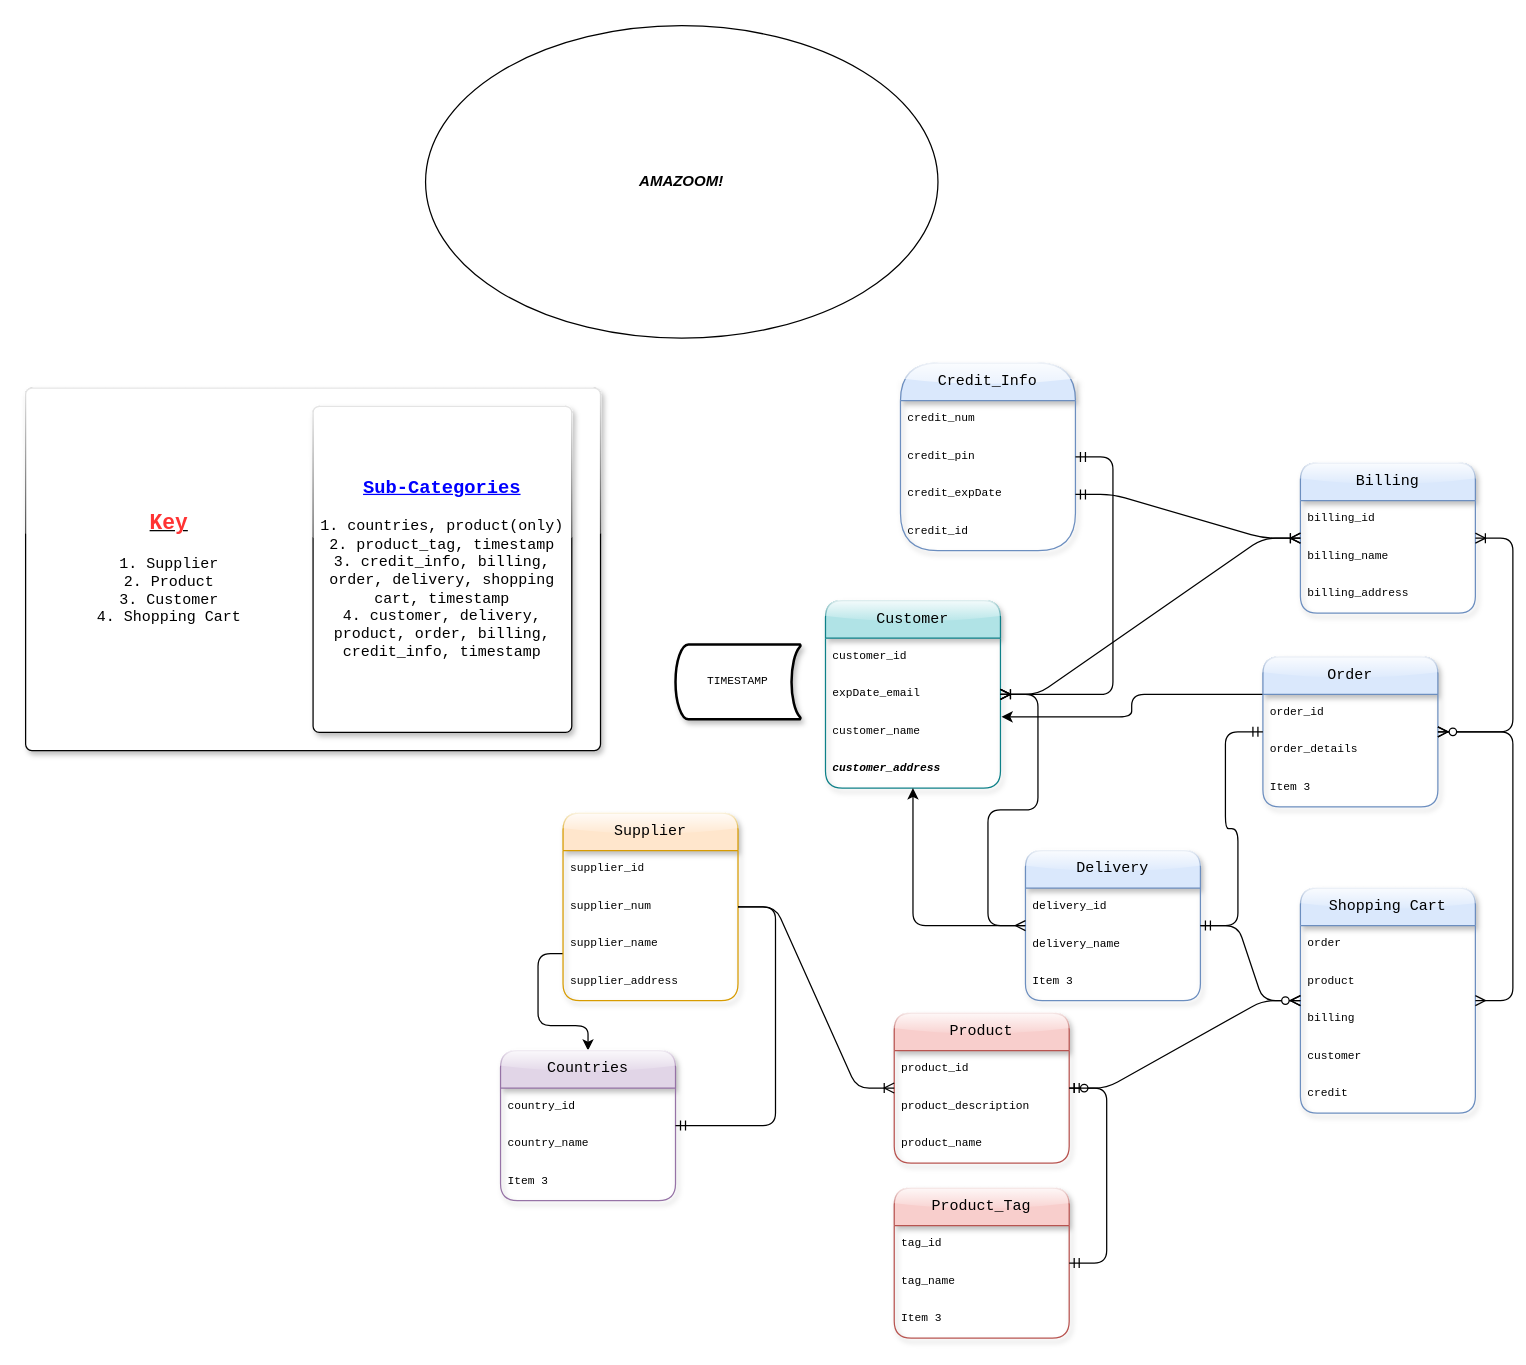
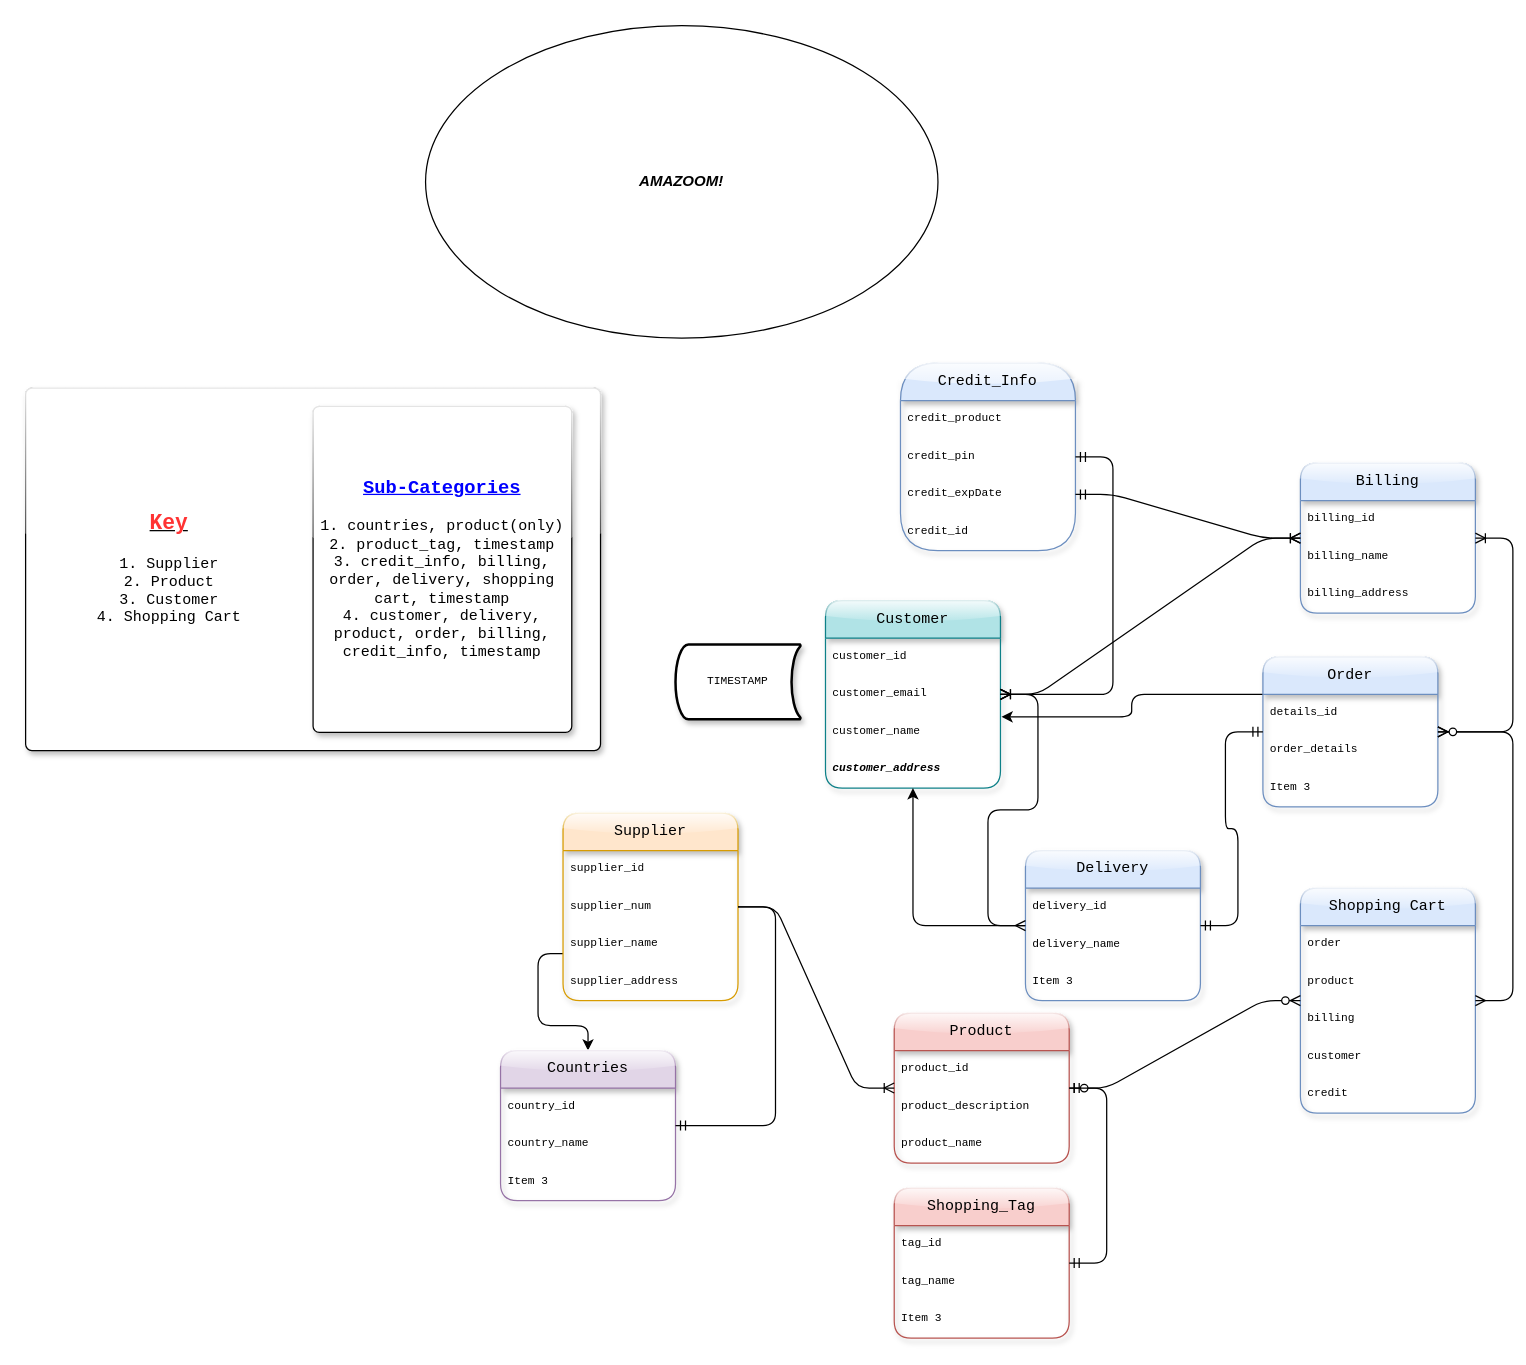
(938, 419) -> (951, 419)
(871, 694) -> (874, 694)
(1294, 713) -> (1298, 713)
(1250, 962) -> none
(982, 1207) -> (982, 1207)
